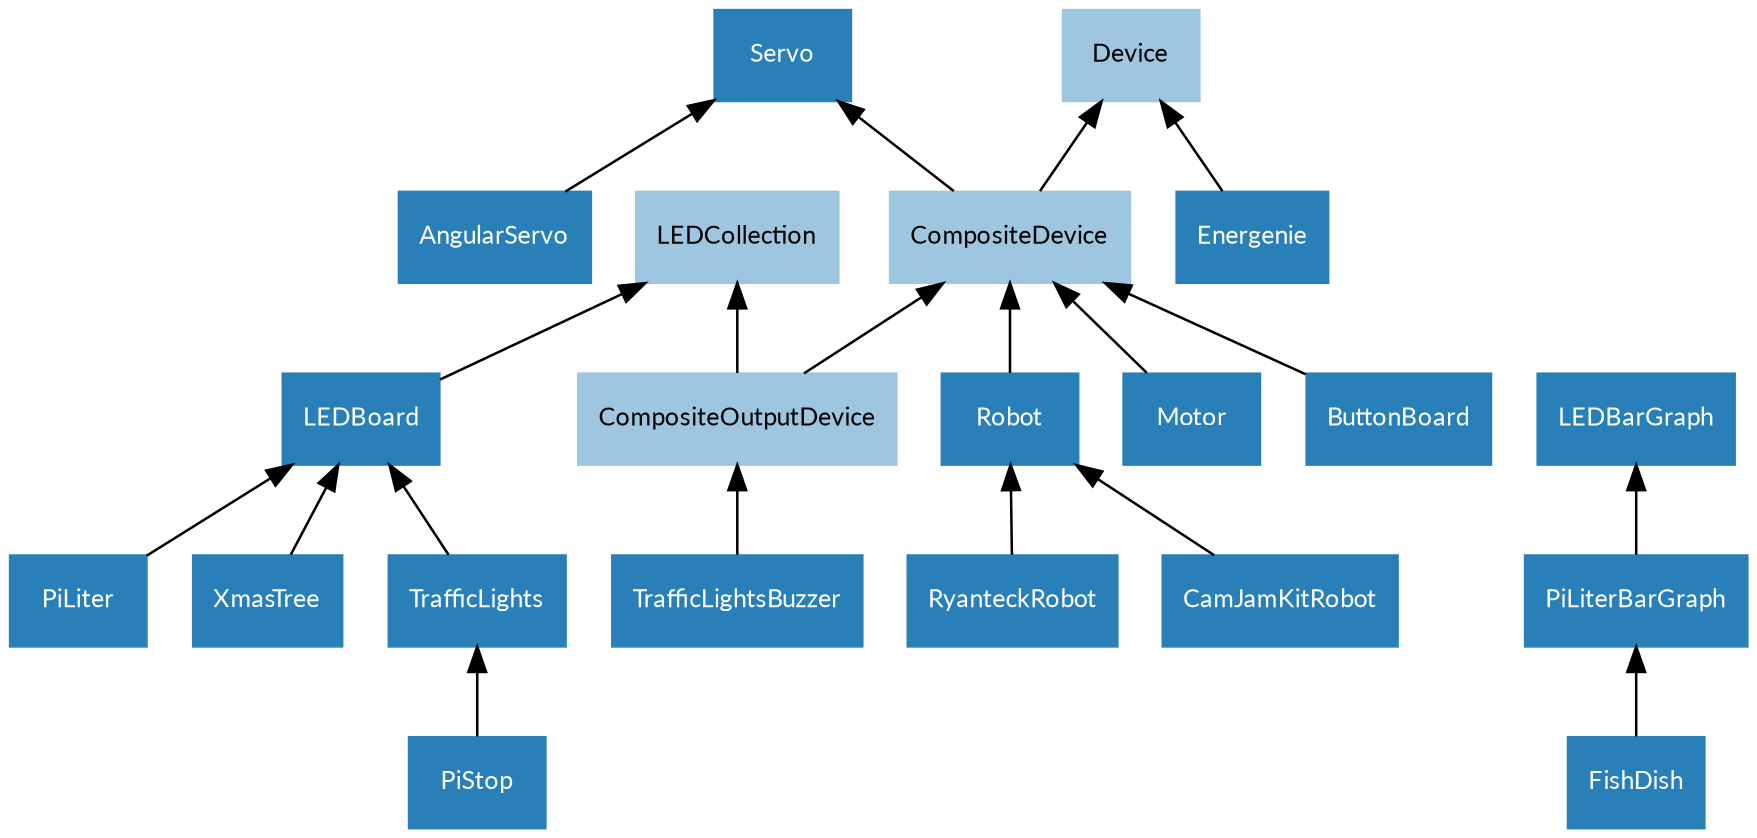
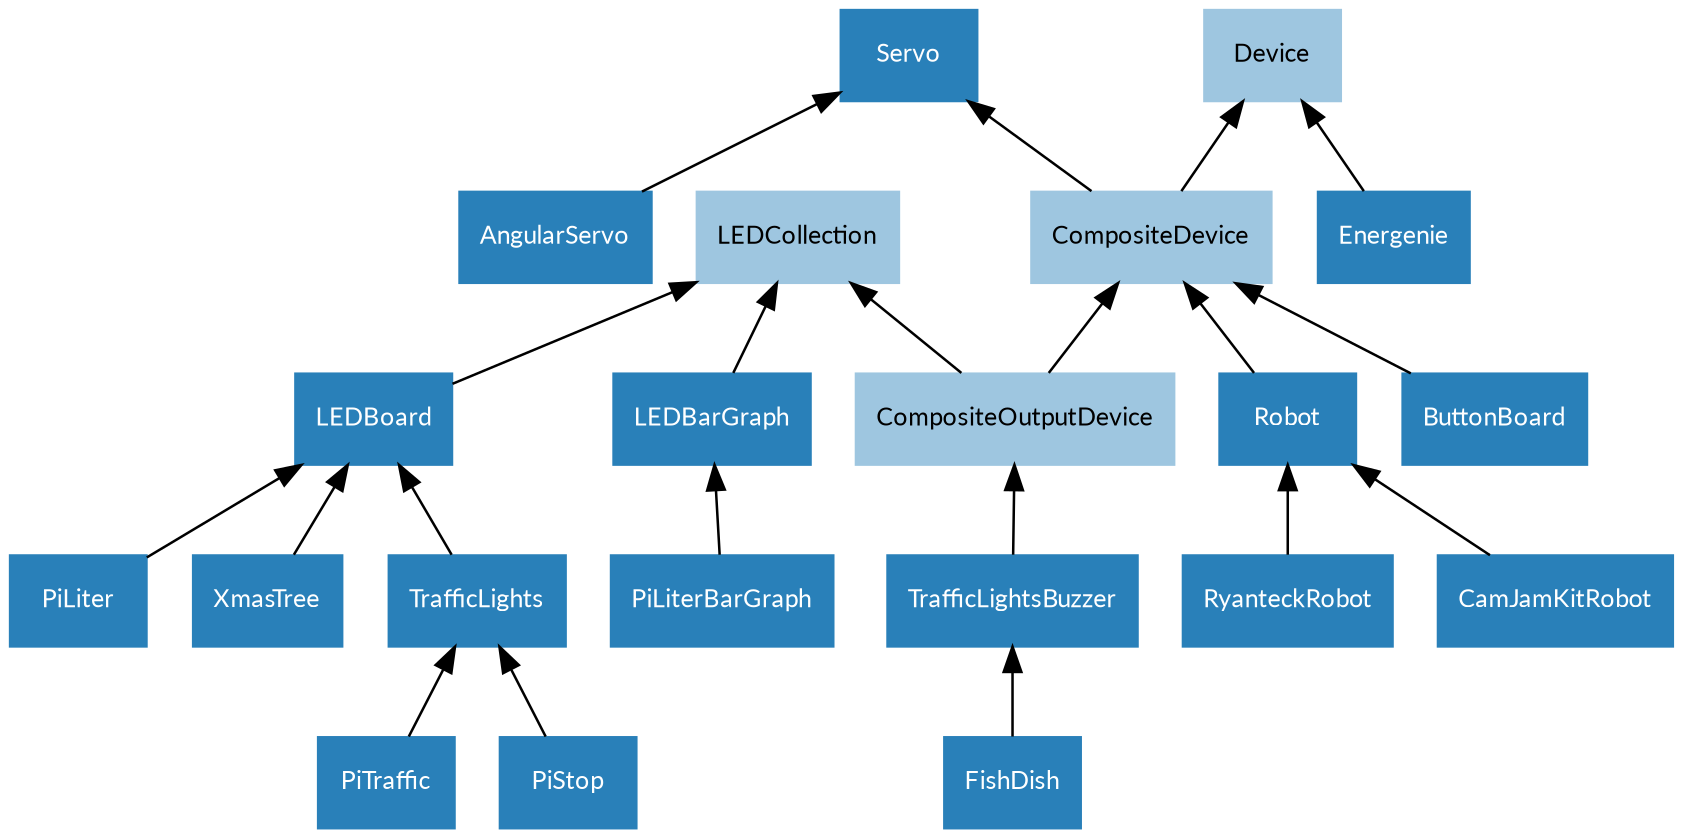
none -> (749, 340)
(1192, 419) -> none
(1636, 704) -> (1013, 704)
none -> (386, 783)
